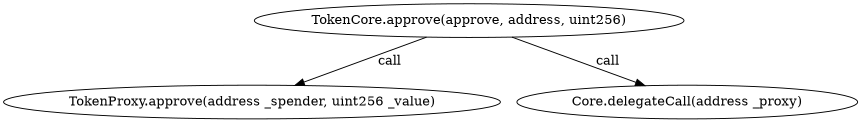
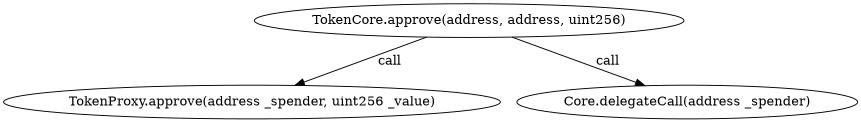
(469, 21) -> (469, 21)
(687, 102) -> (687, 102)
